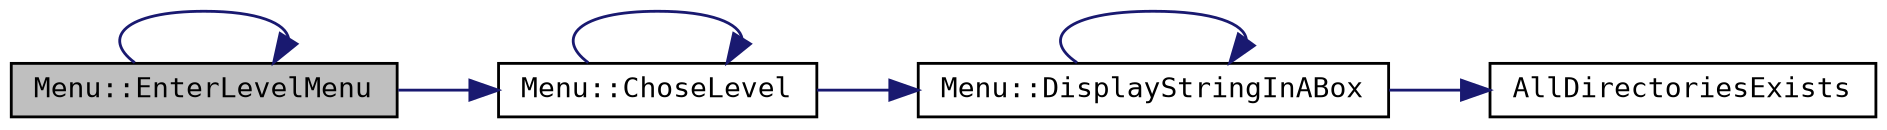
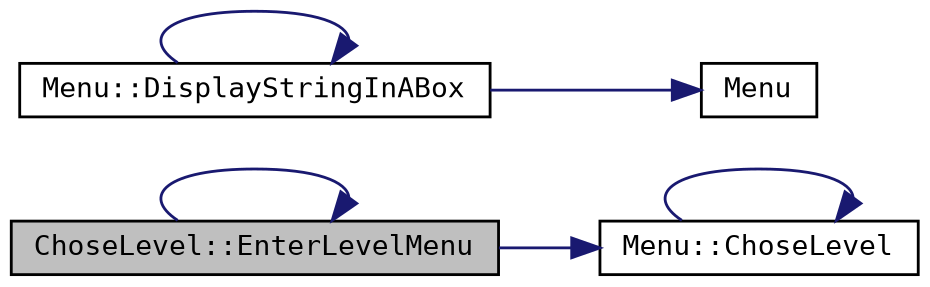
(204, 90) -> (255, 248)
(853, 90) -> none
(1683, 90) -> (759, 90)
